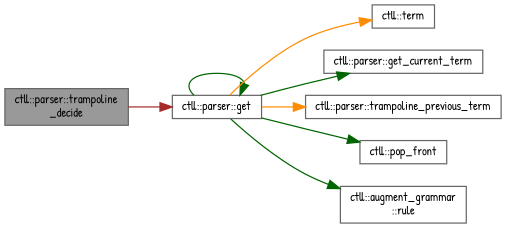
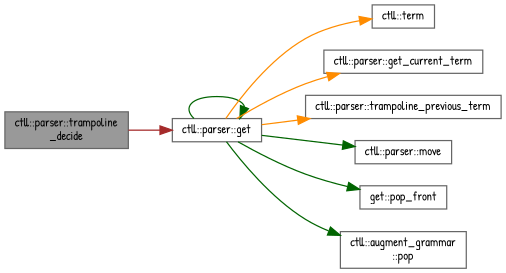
(299, 85) -> (281, 94)
none -> (403, 152)
(403, 152) -> (403, 197)
(403, 205) -> (403, 250)
